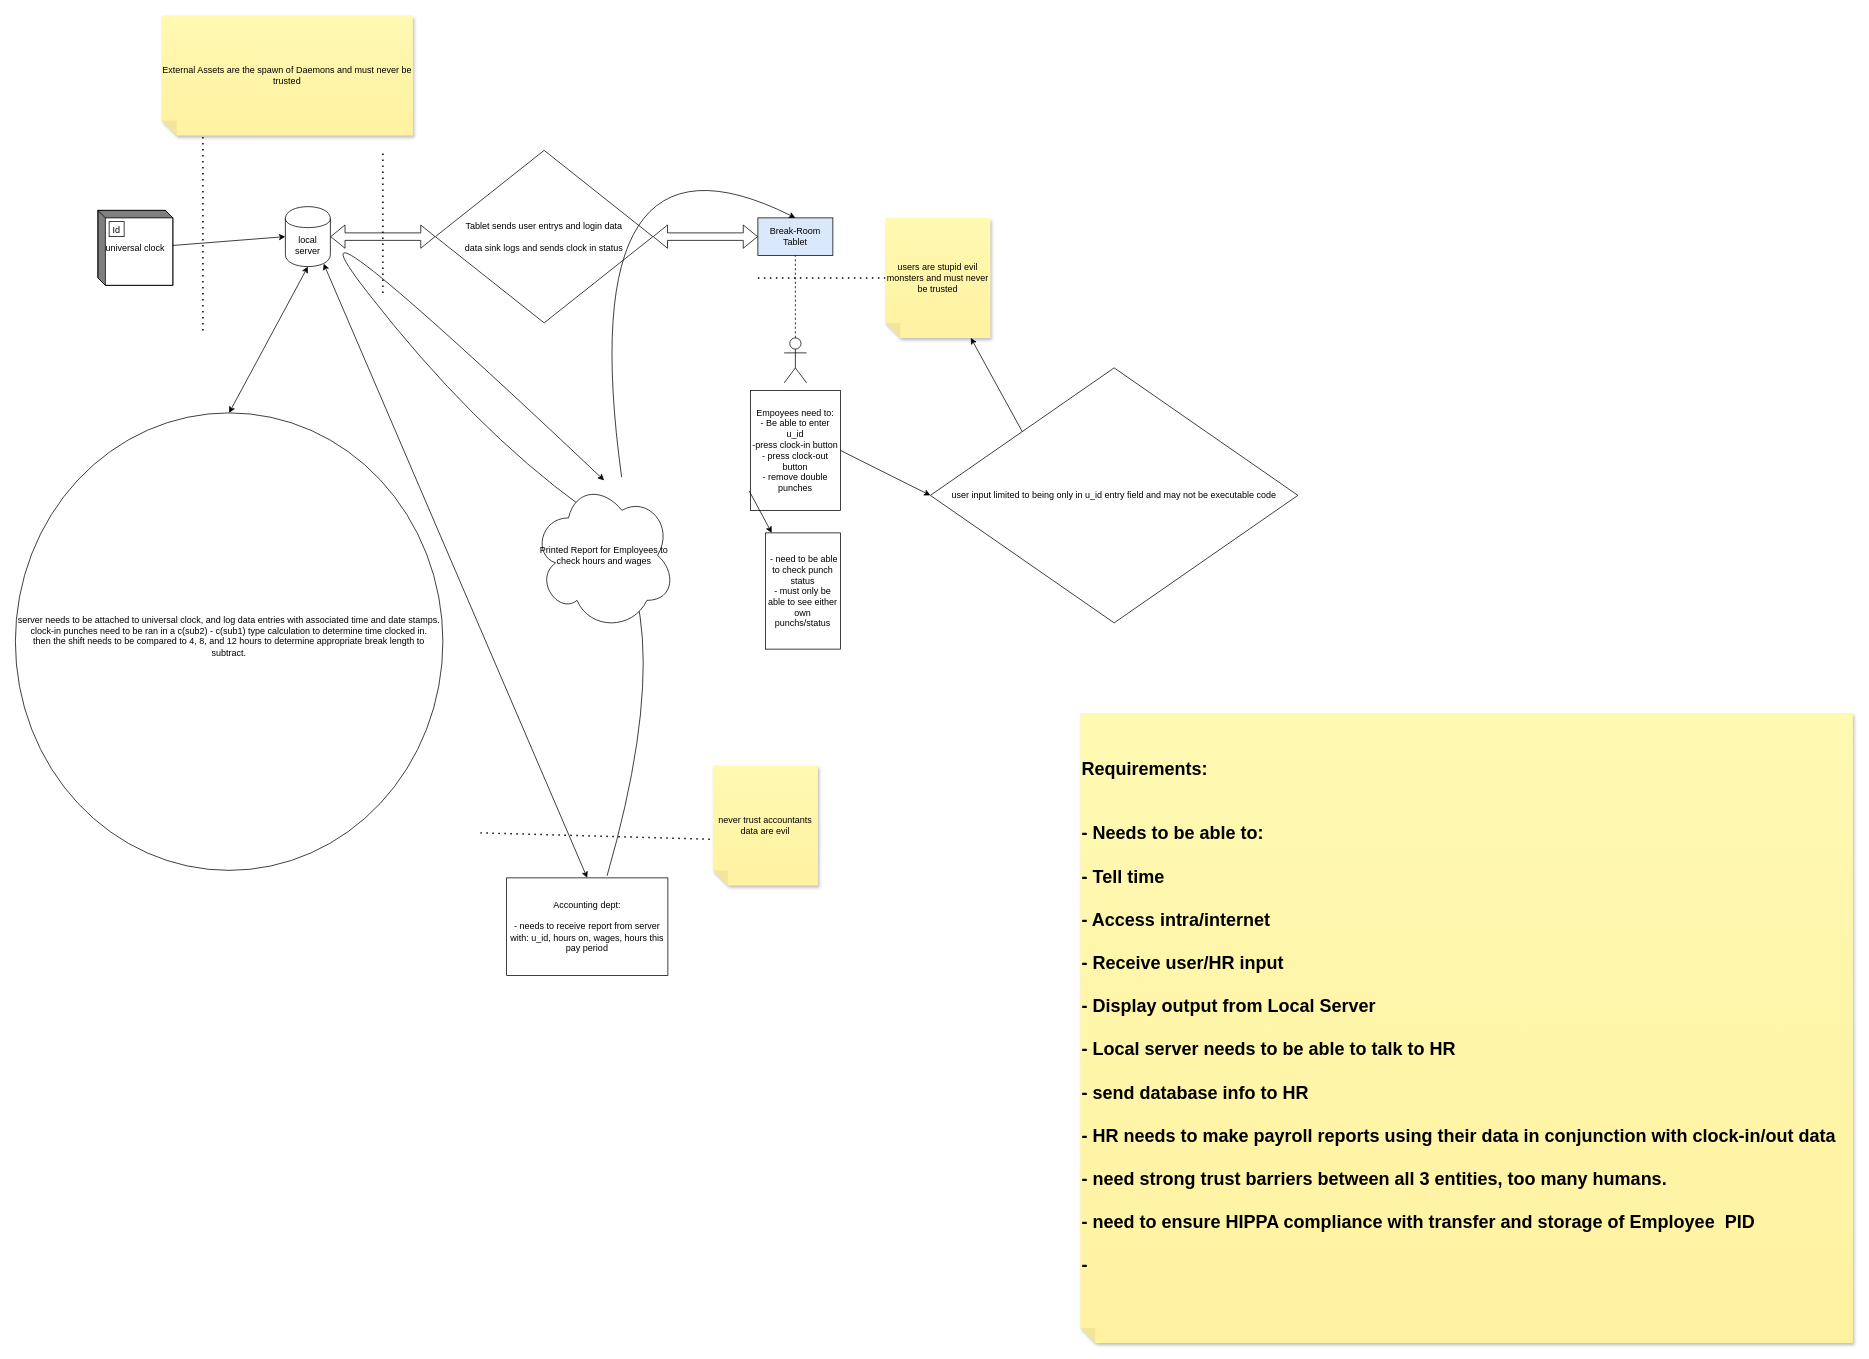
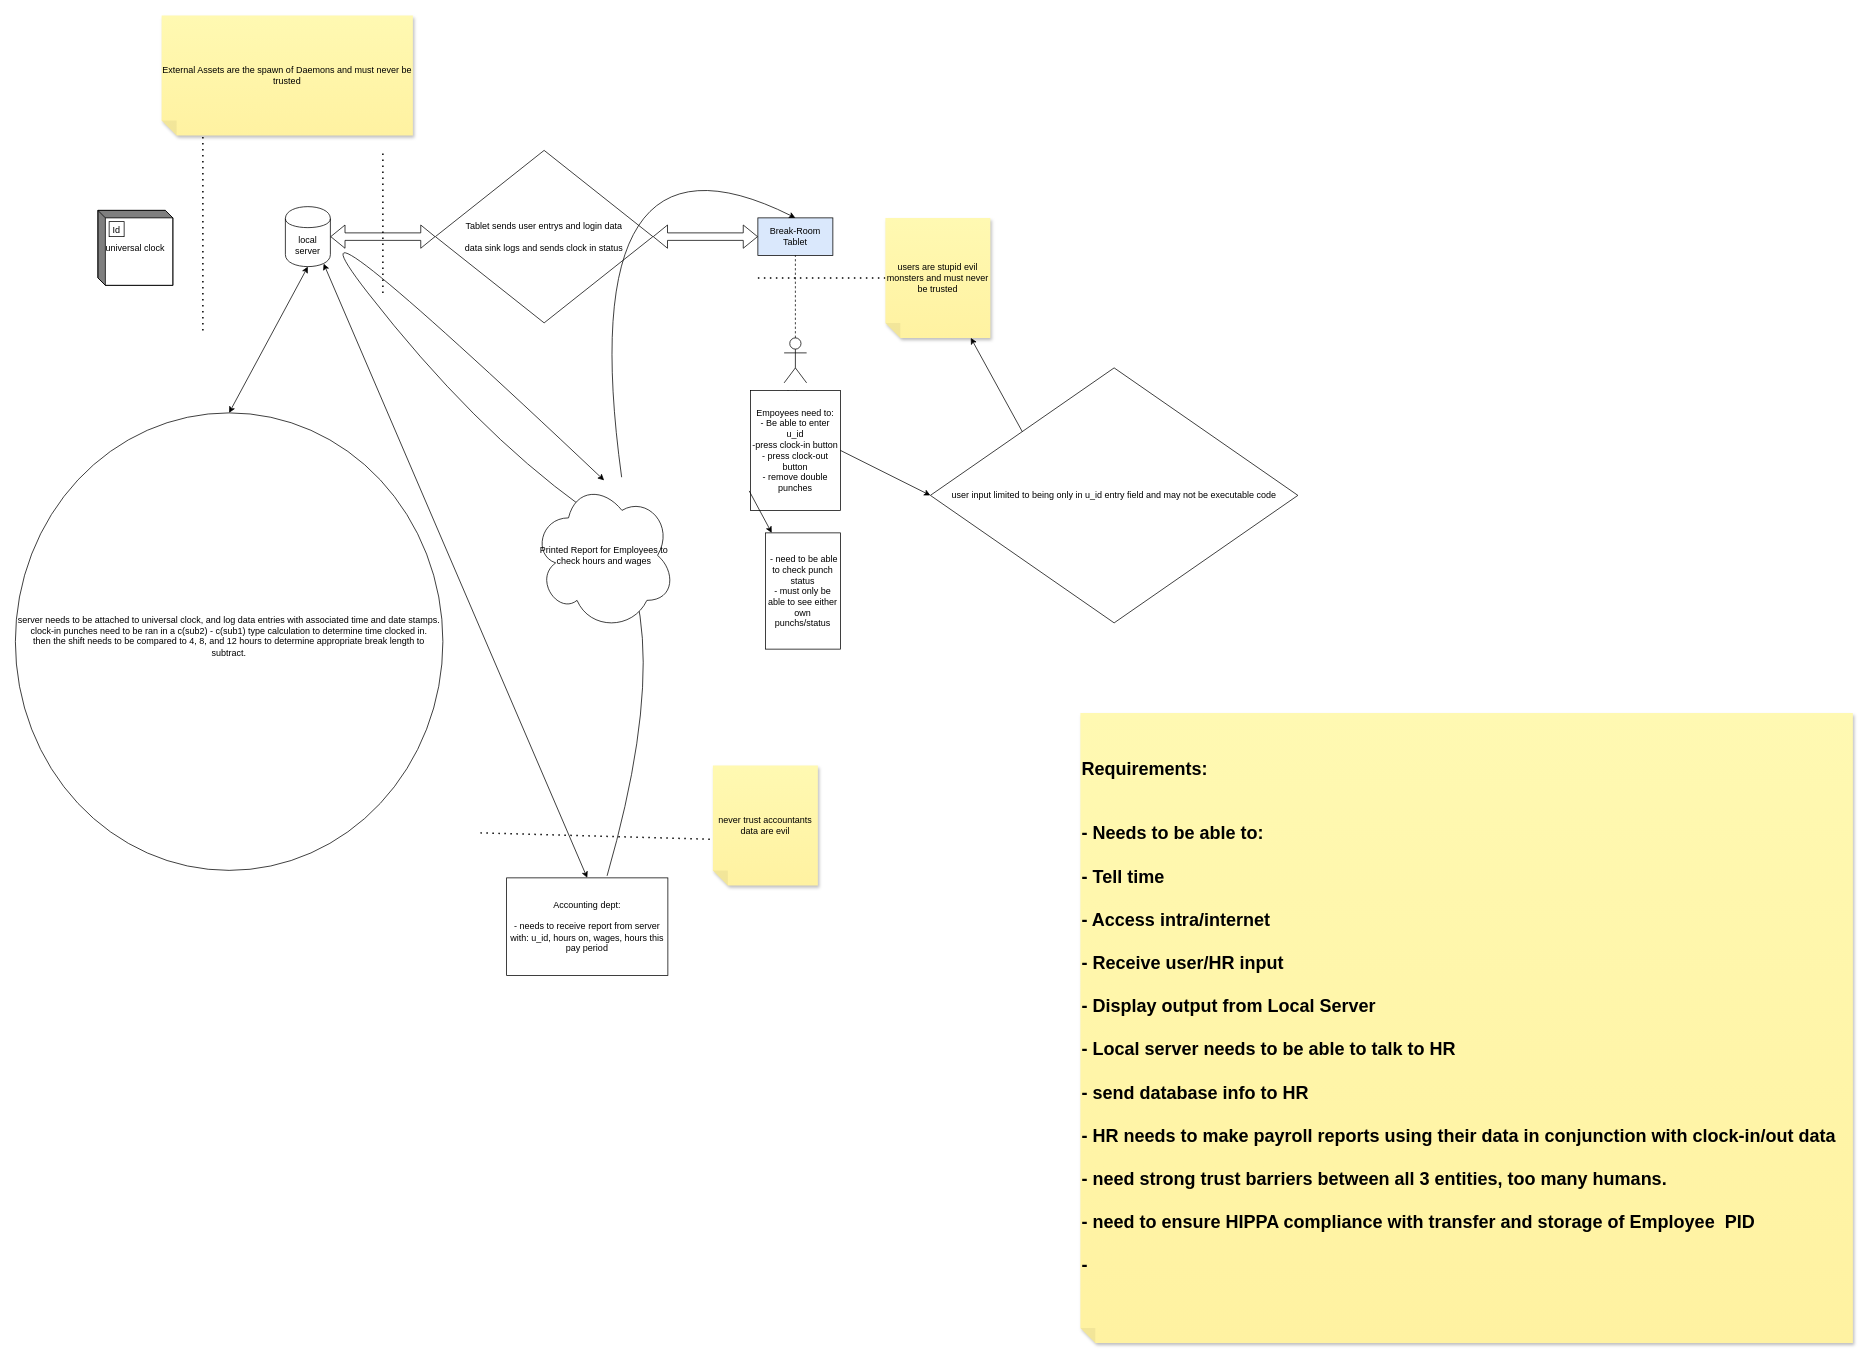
(227, 241) -> none
